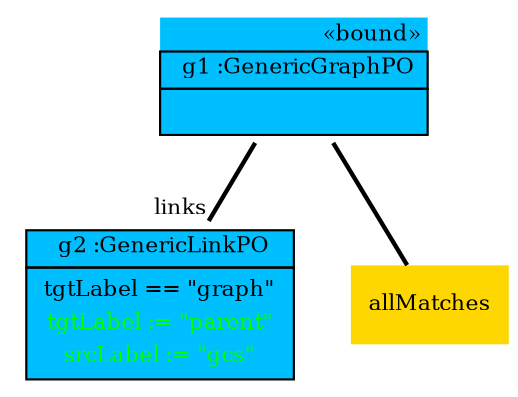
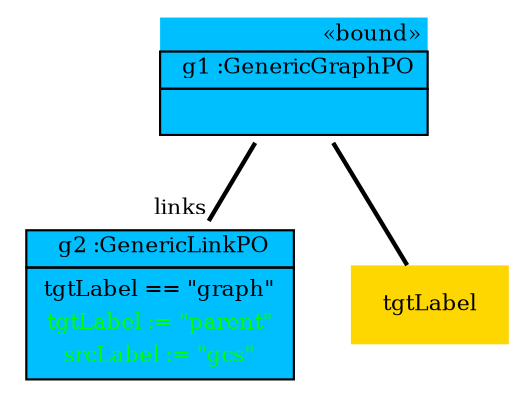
(430, 305) -> (430, 305)
